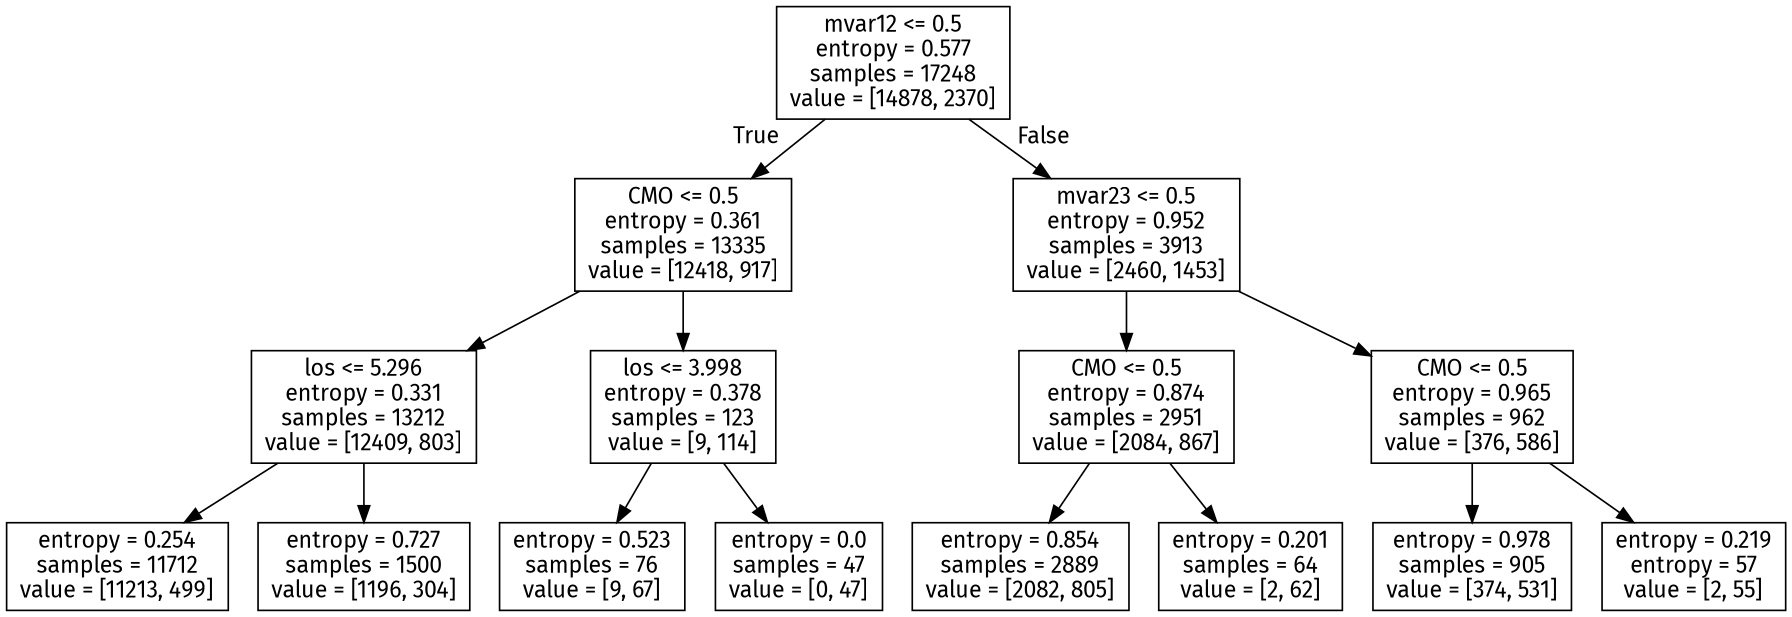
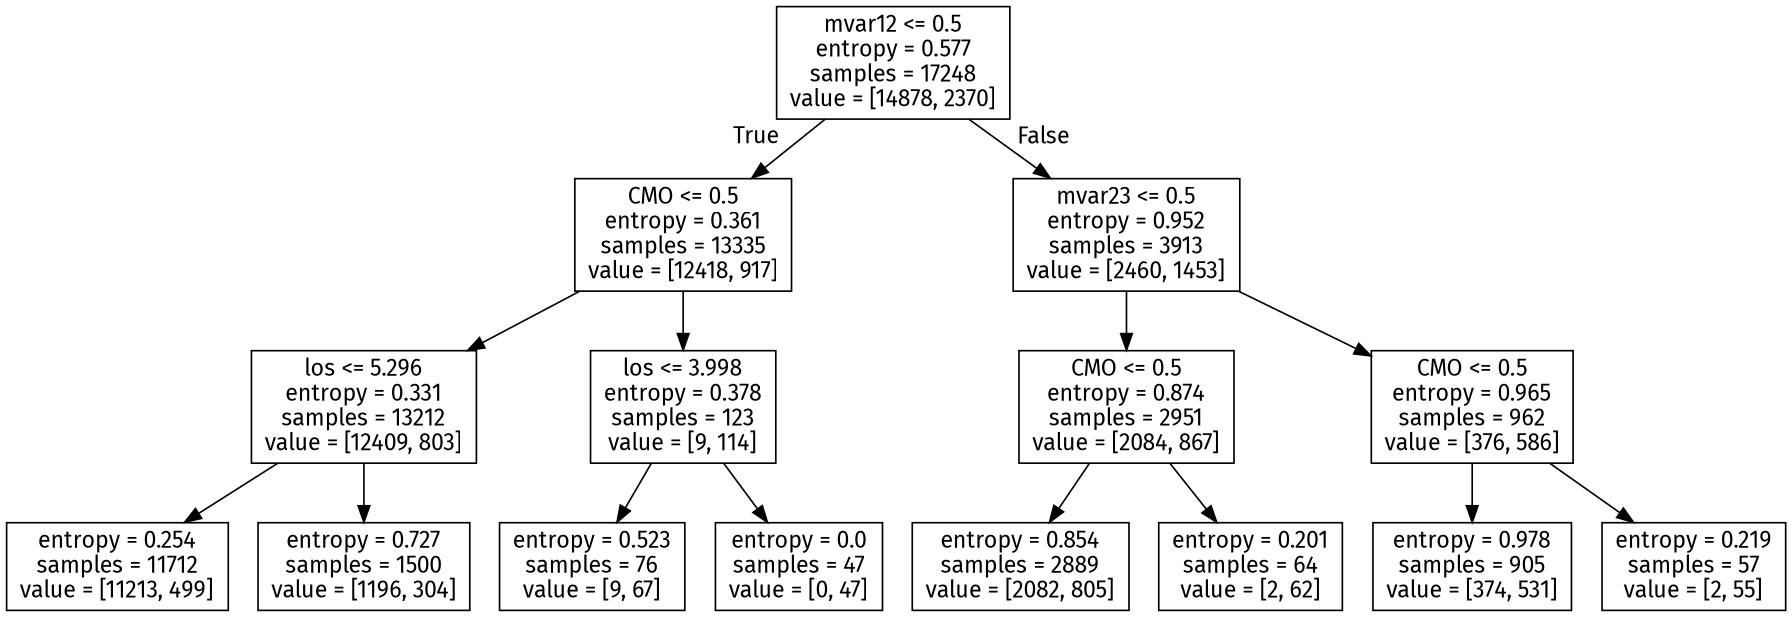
(1694, 567) -> (1694, 567)
